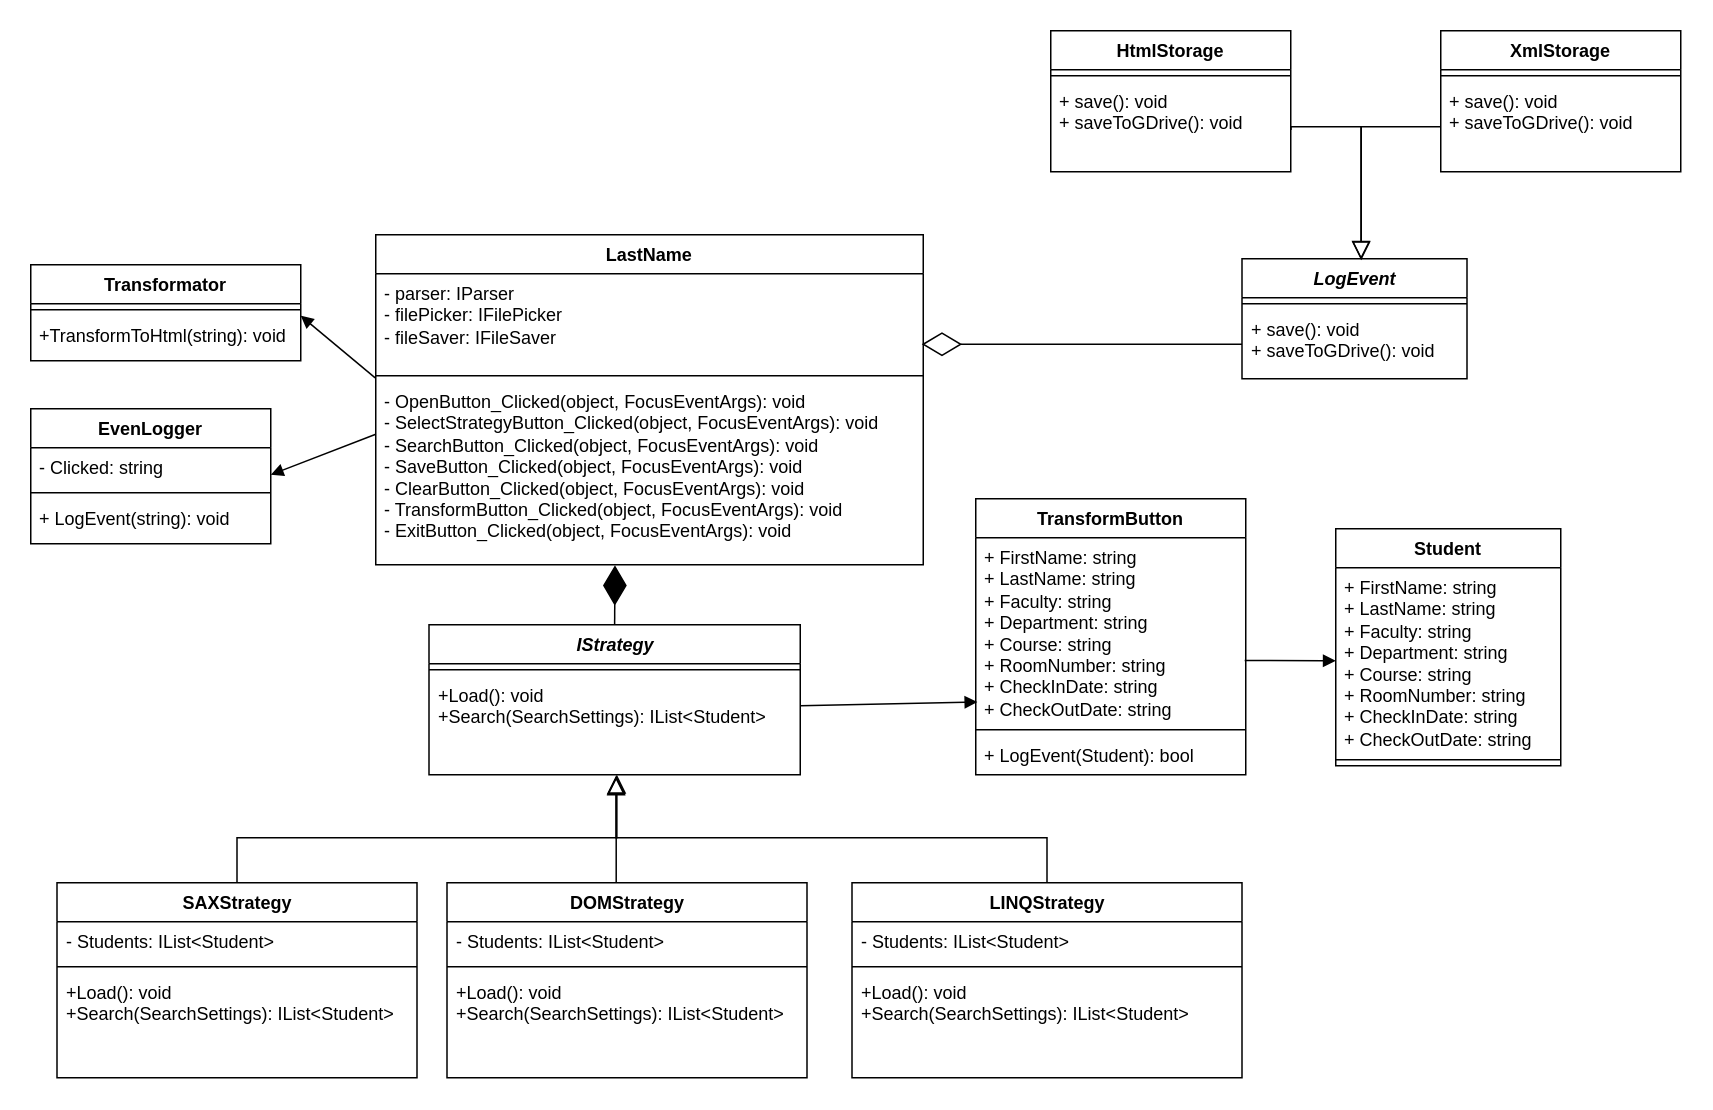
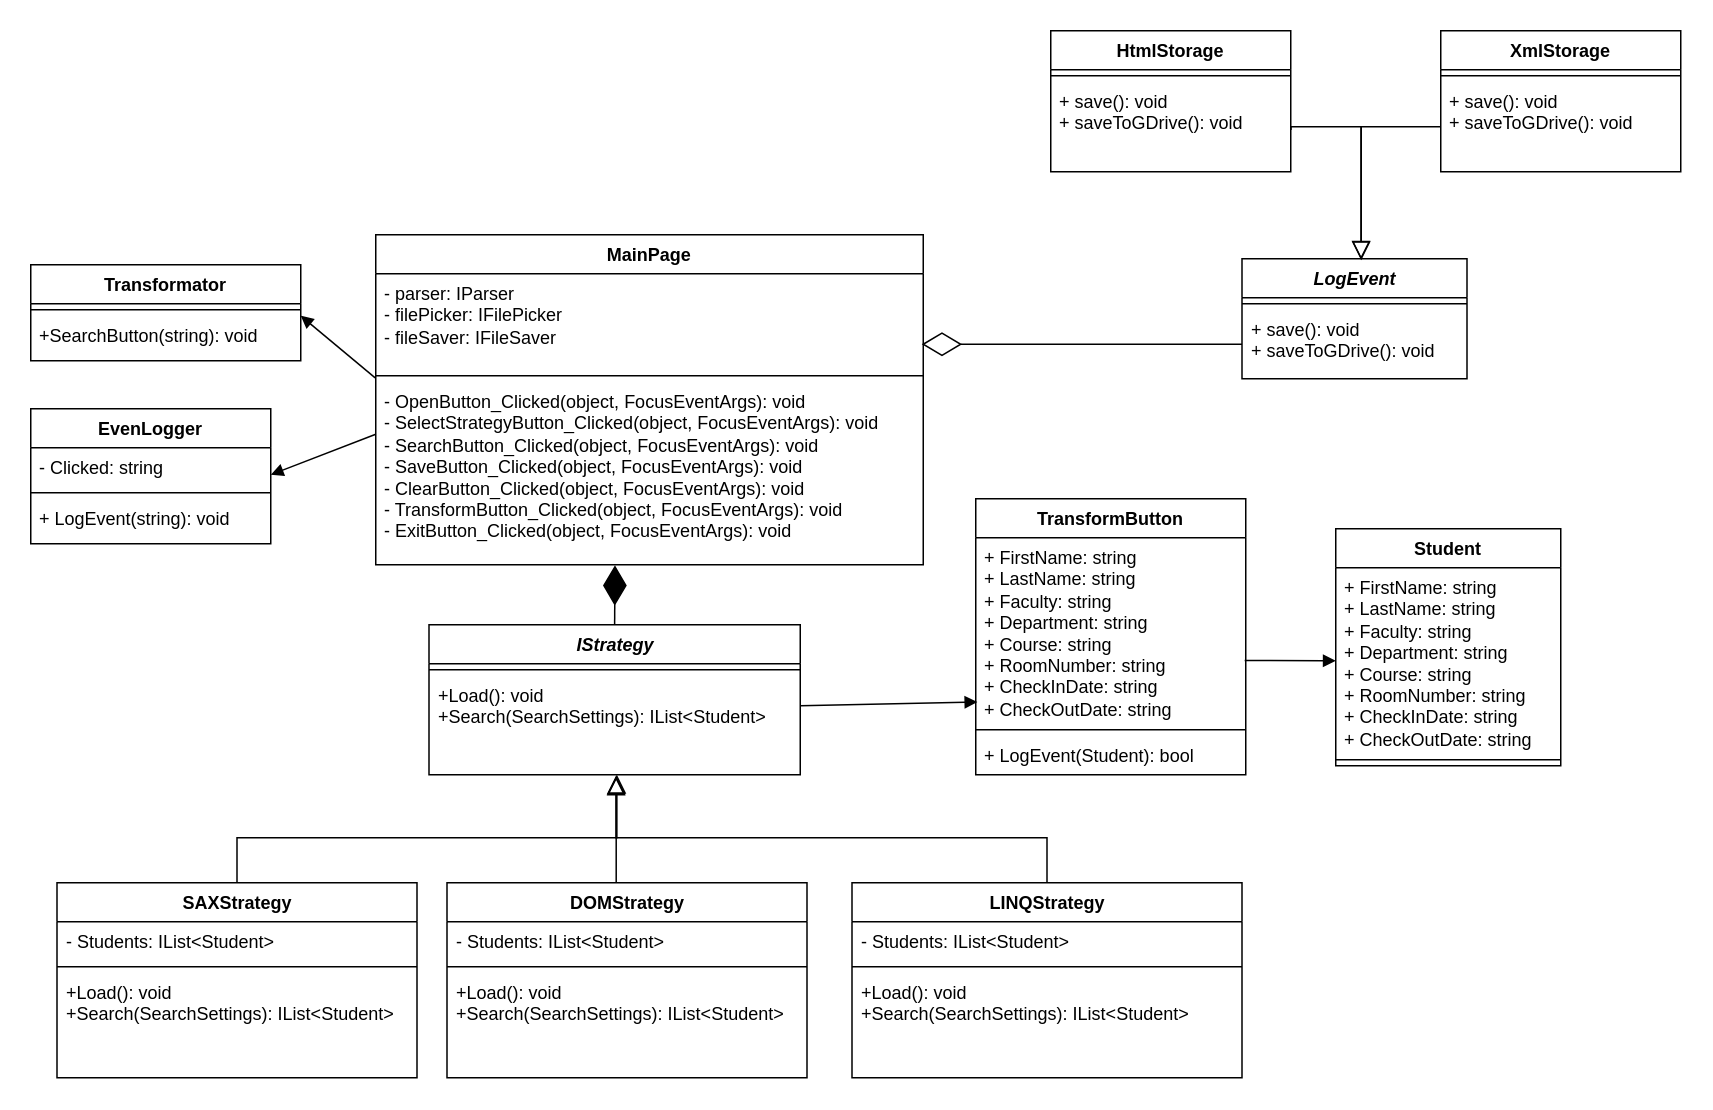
(650, 256) -> (650, 256)
(167, 348) -> (166, 337)
